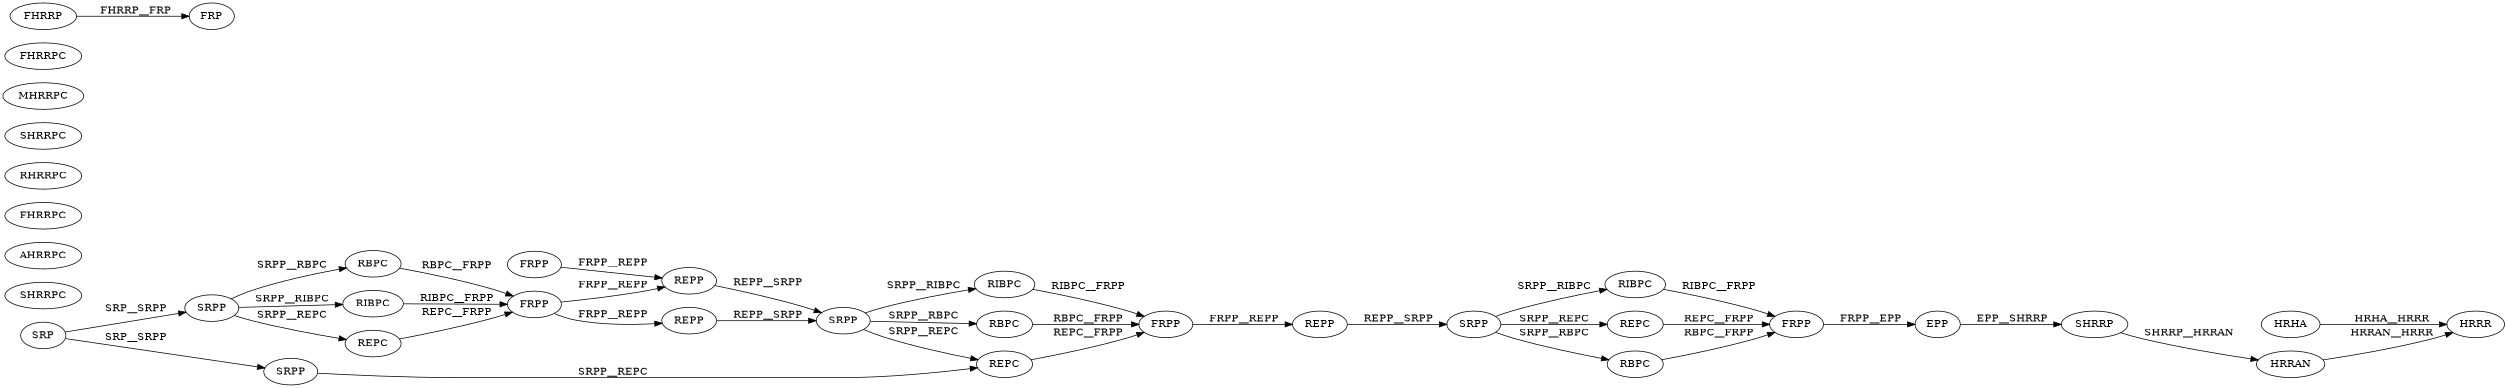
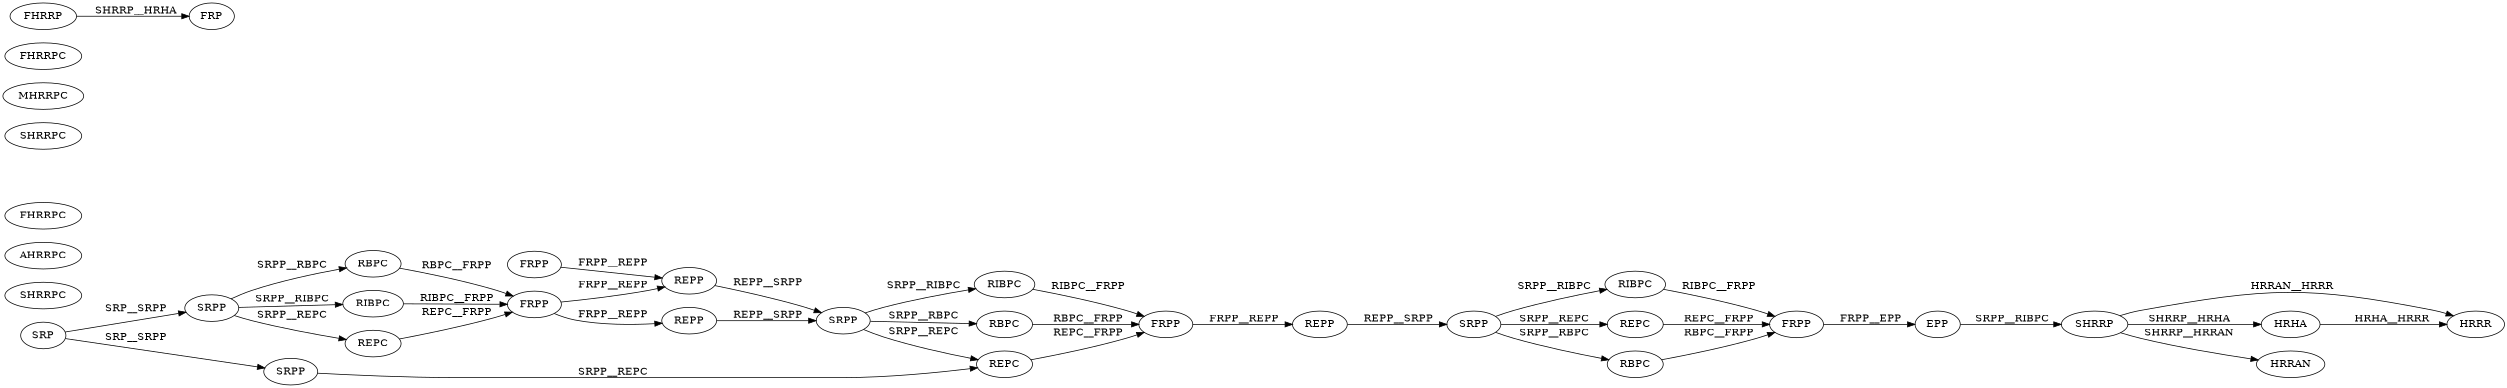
(134, 11) -> (134, 11)
(43, 176) -> none
(2011, 319) -> (2011, 319)
none -> (2191, 324)
(2385, 349) -> (2283, 293)
